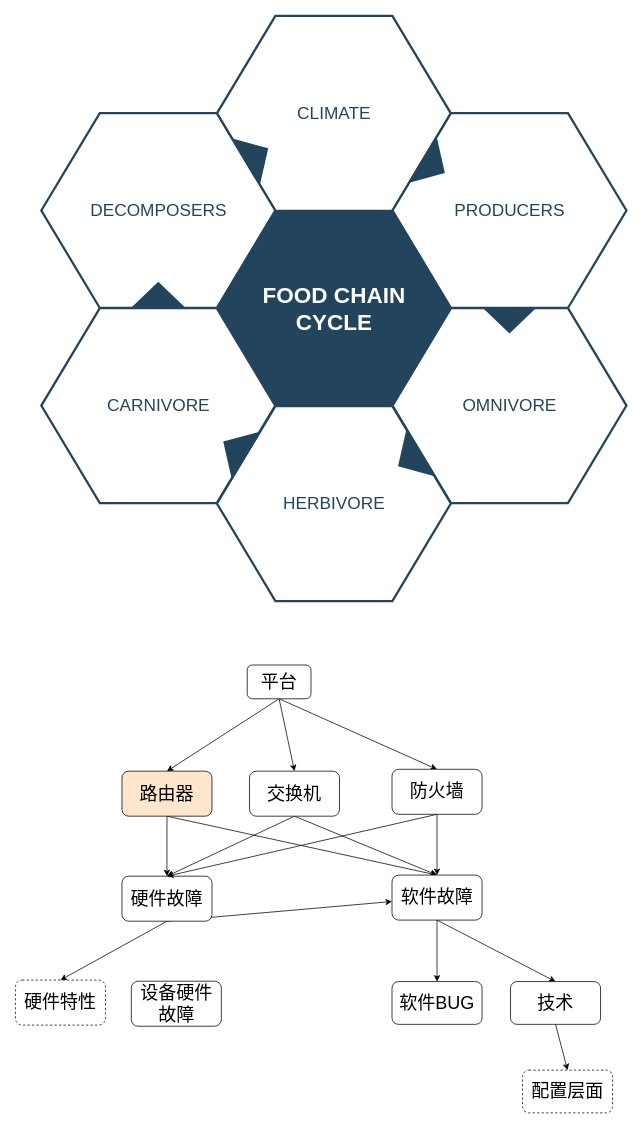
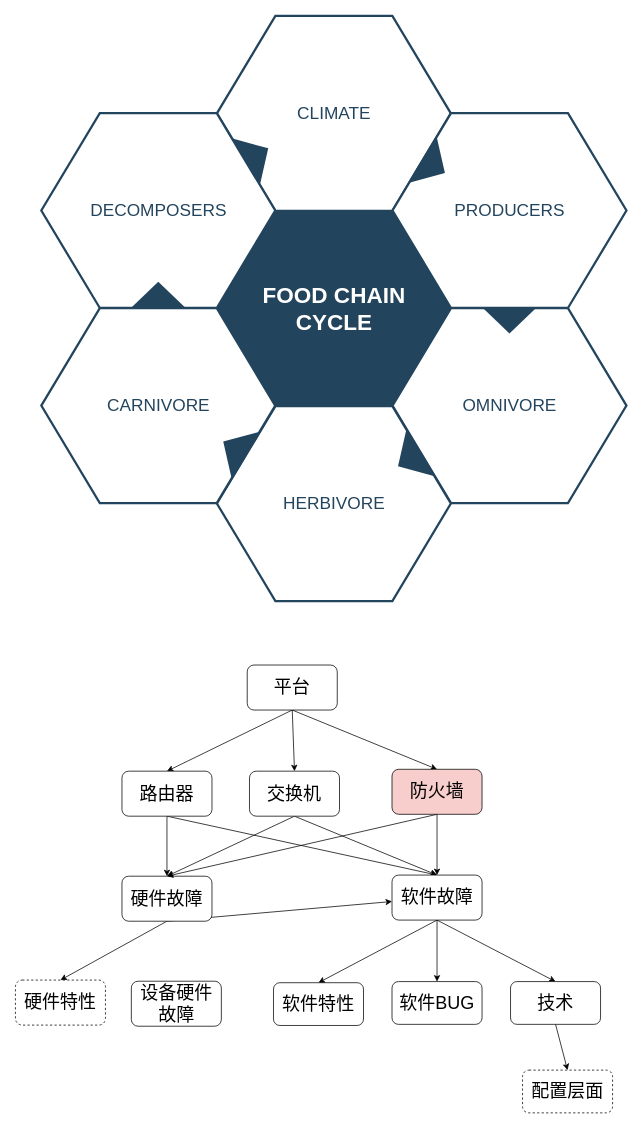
(279, 682) -> (292, 687)
(437, 792) -> (437, 792)
(167, 794) -> (167, 794)
none -> (378, 951)
none -> (318, 1004)
